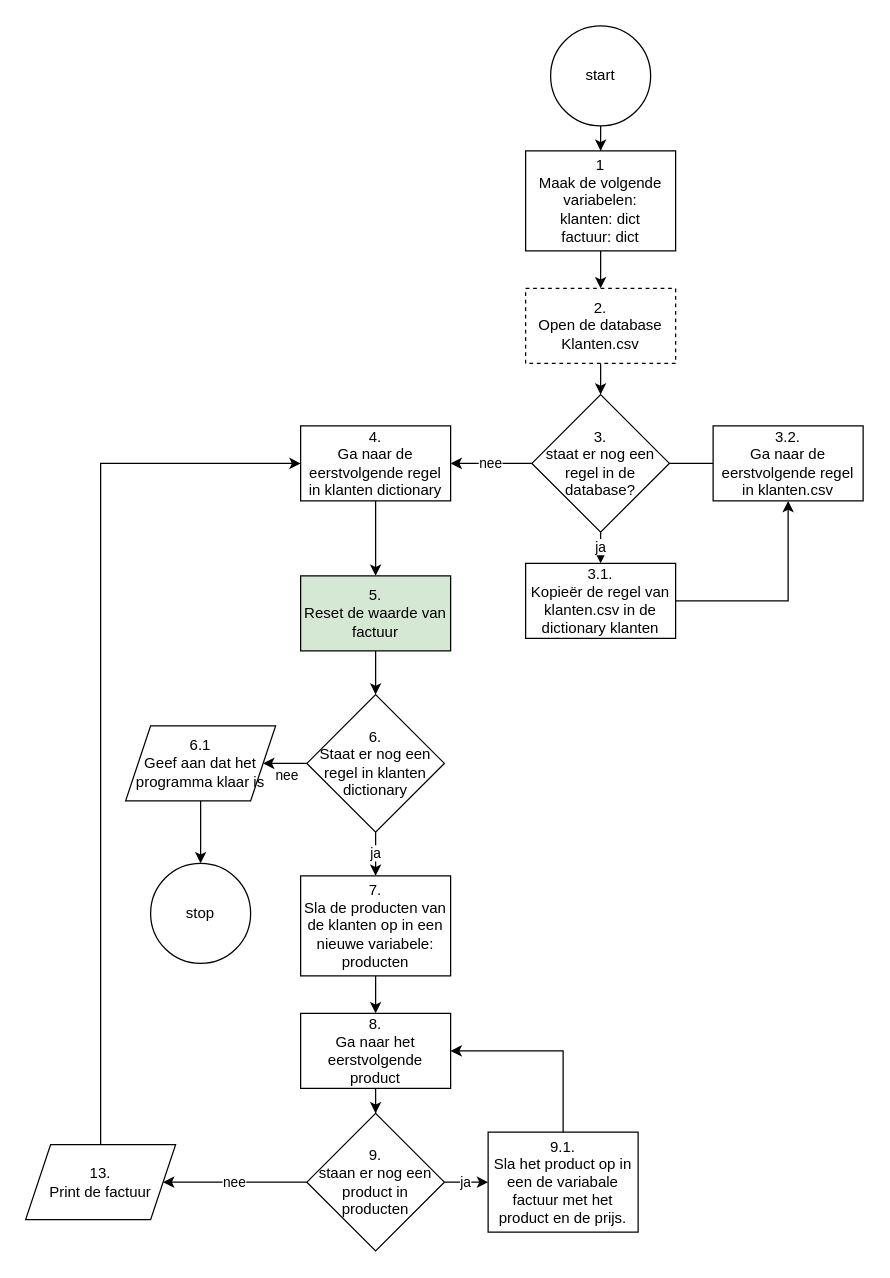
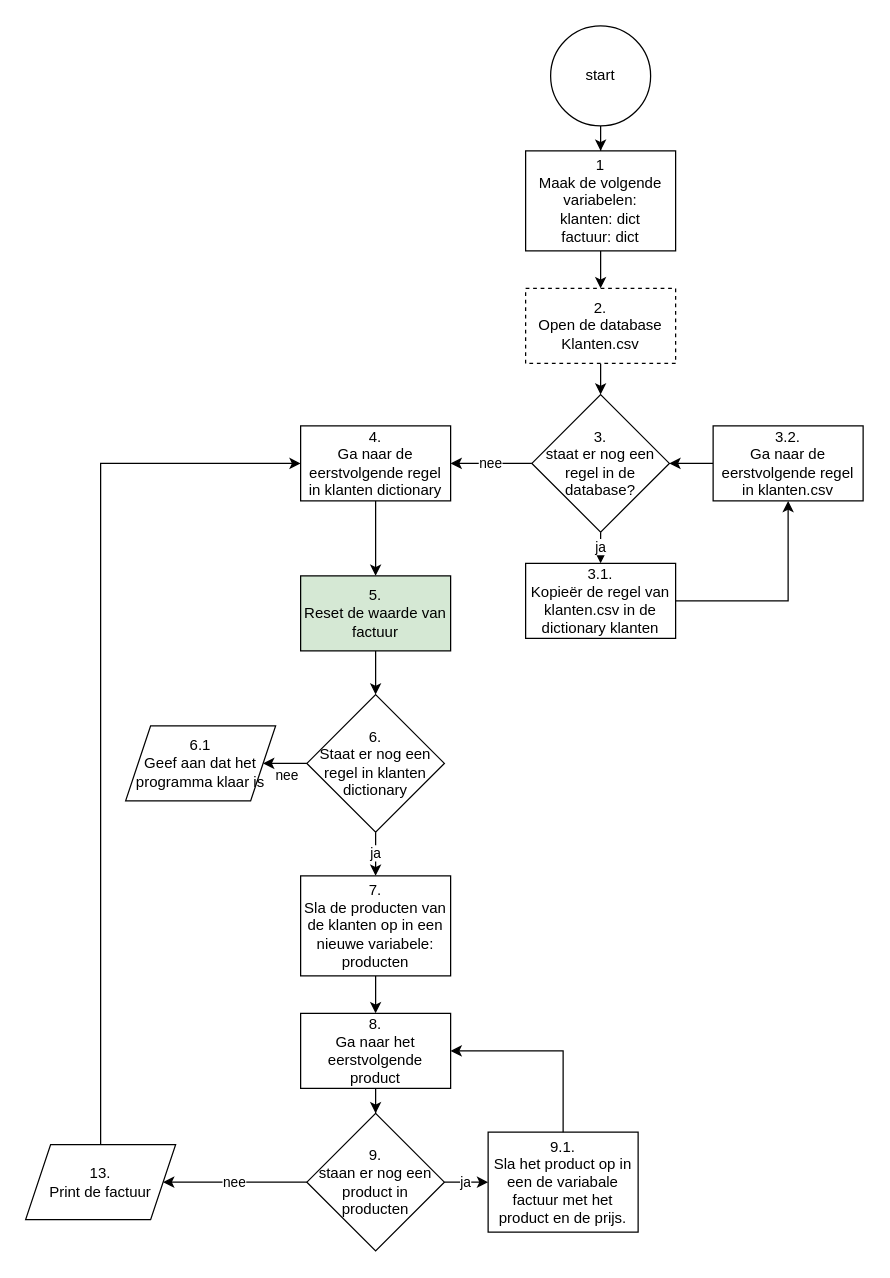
(675, 463) -> (679, 463)
(201, 828) -> none
(201, 913) -> none
